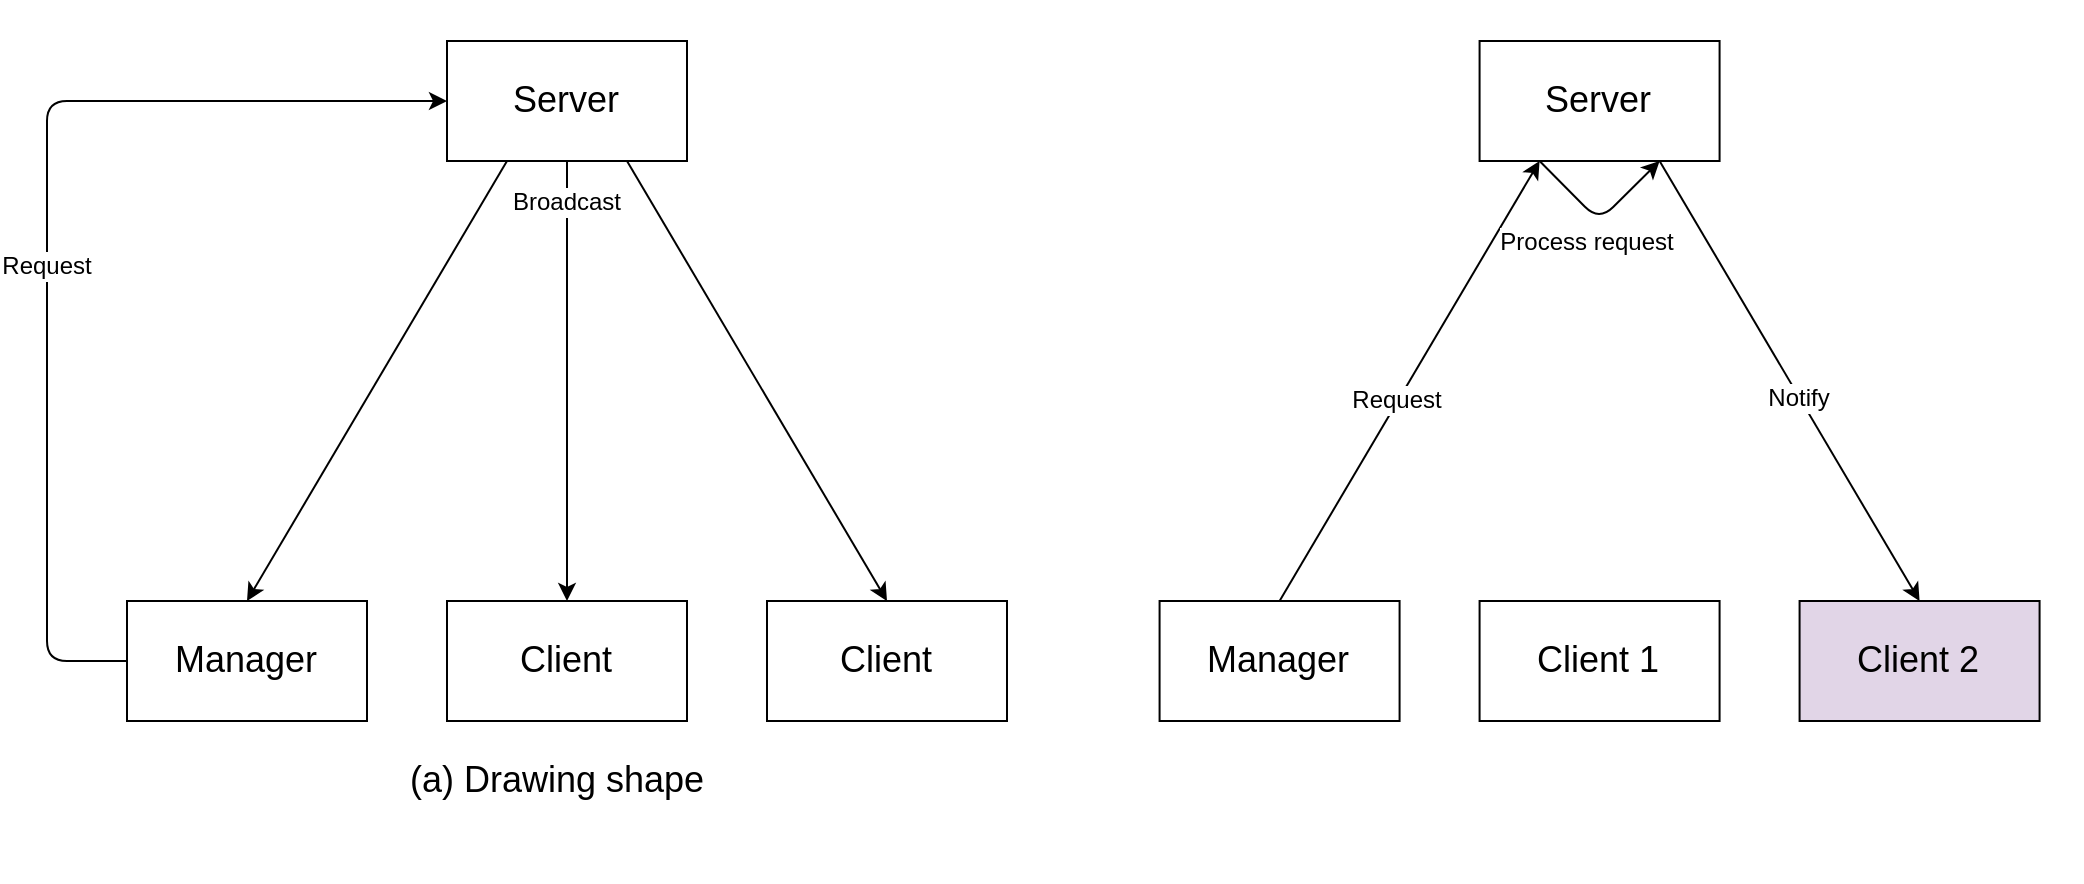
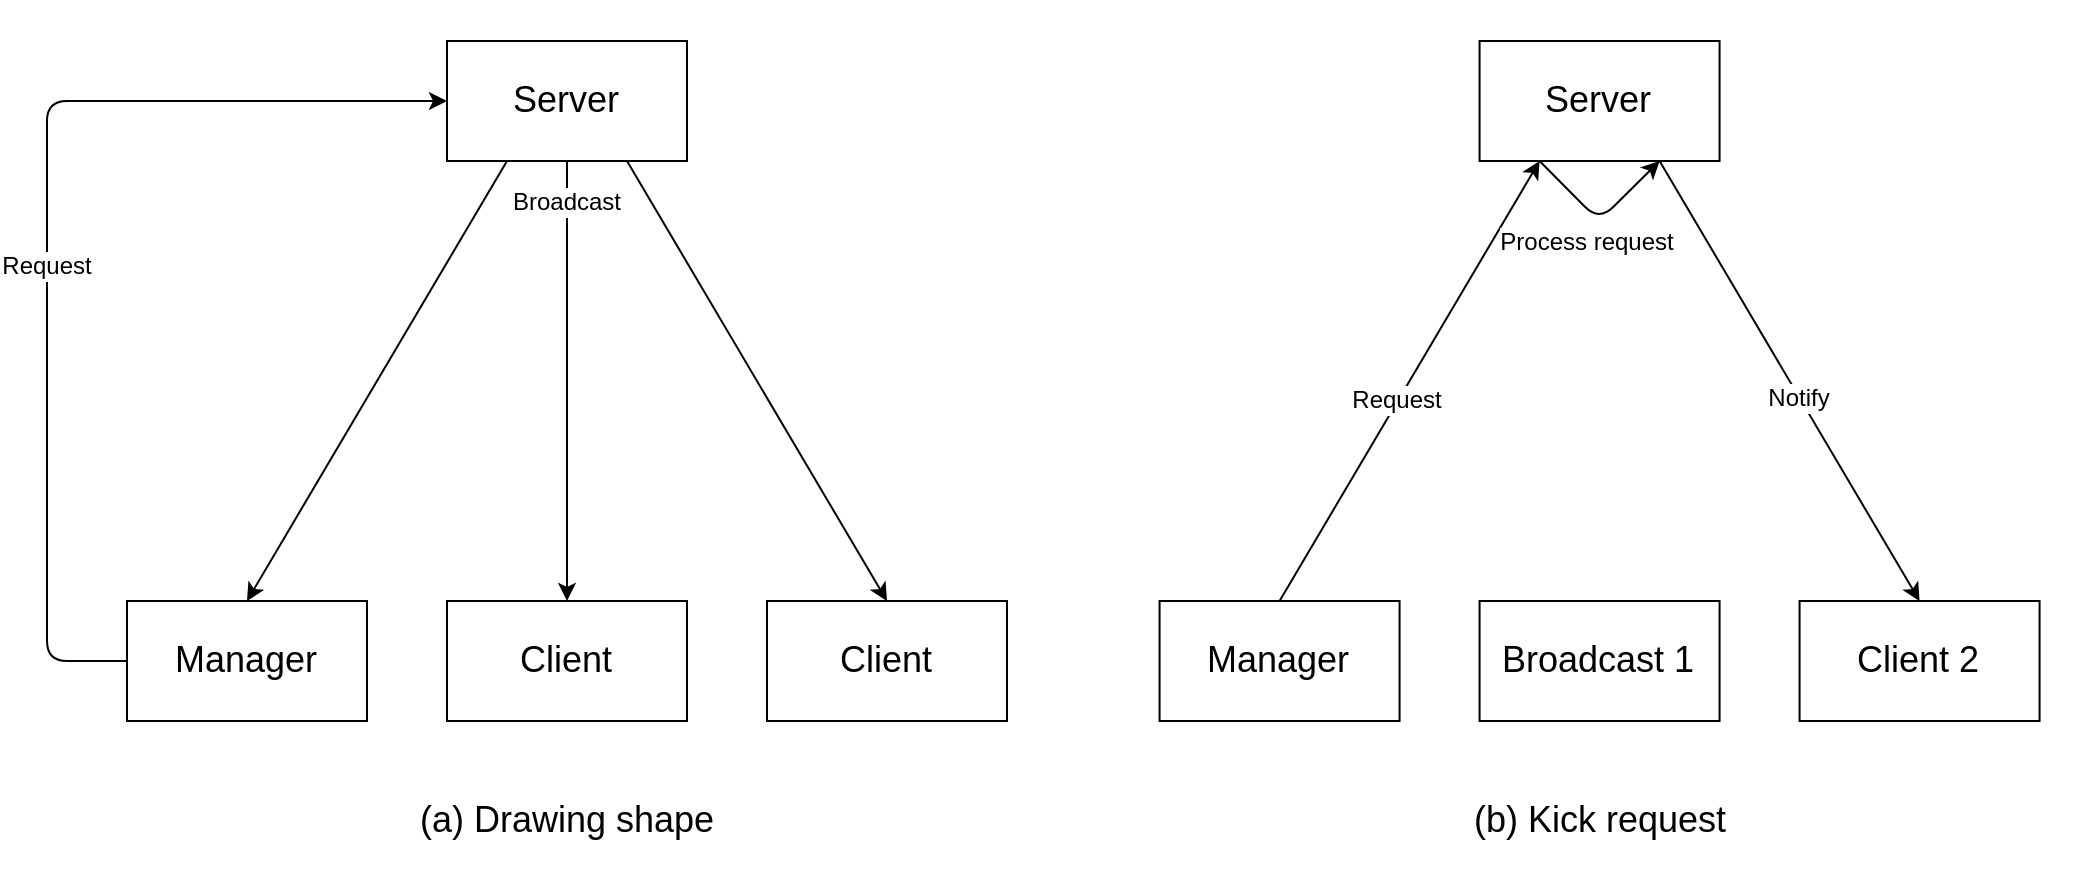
(1599, 661) -> (1599, 661)
(1920, 661) -> (1920, 661)
(557, 781) -> (567, 821)
none -> (1600, 821)
